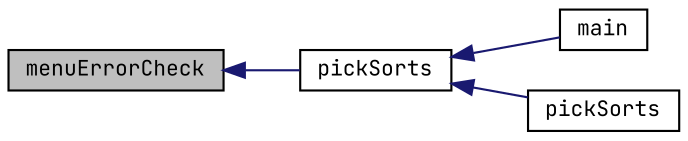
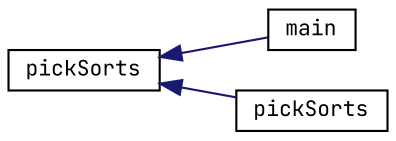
(116, 70) -> none
